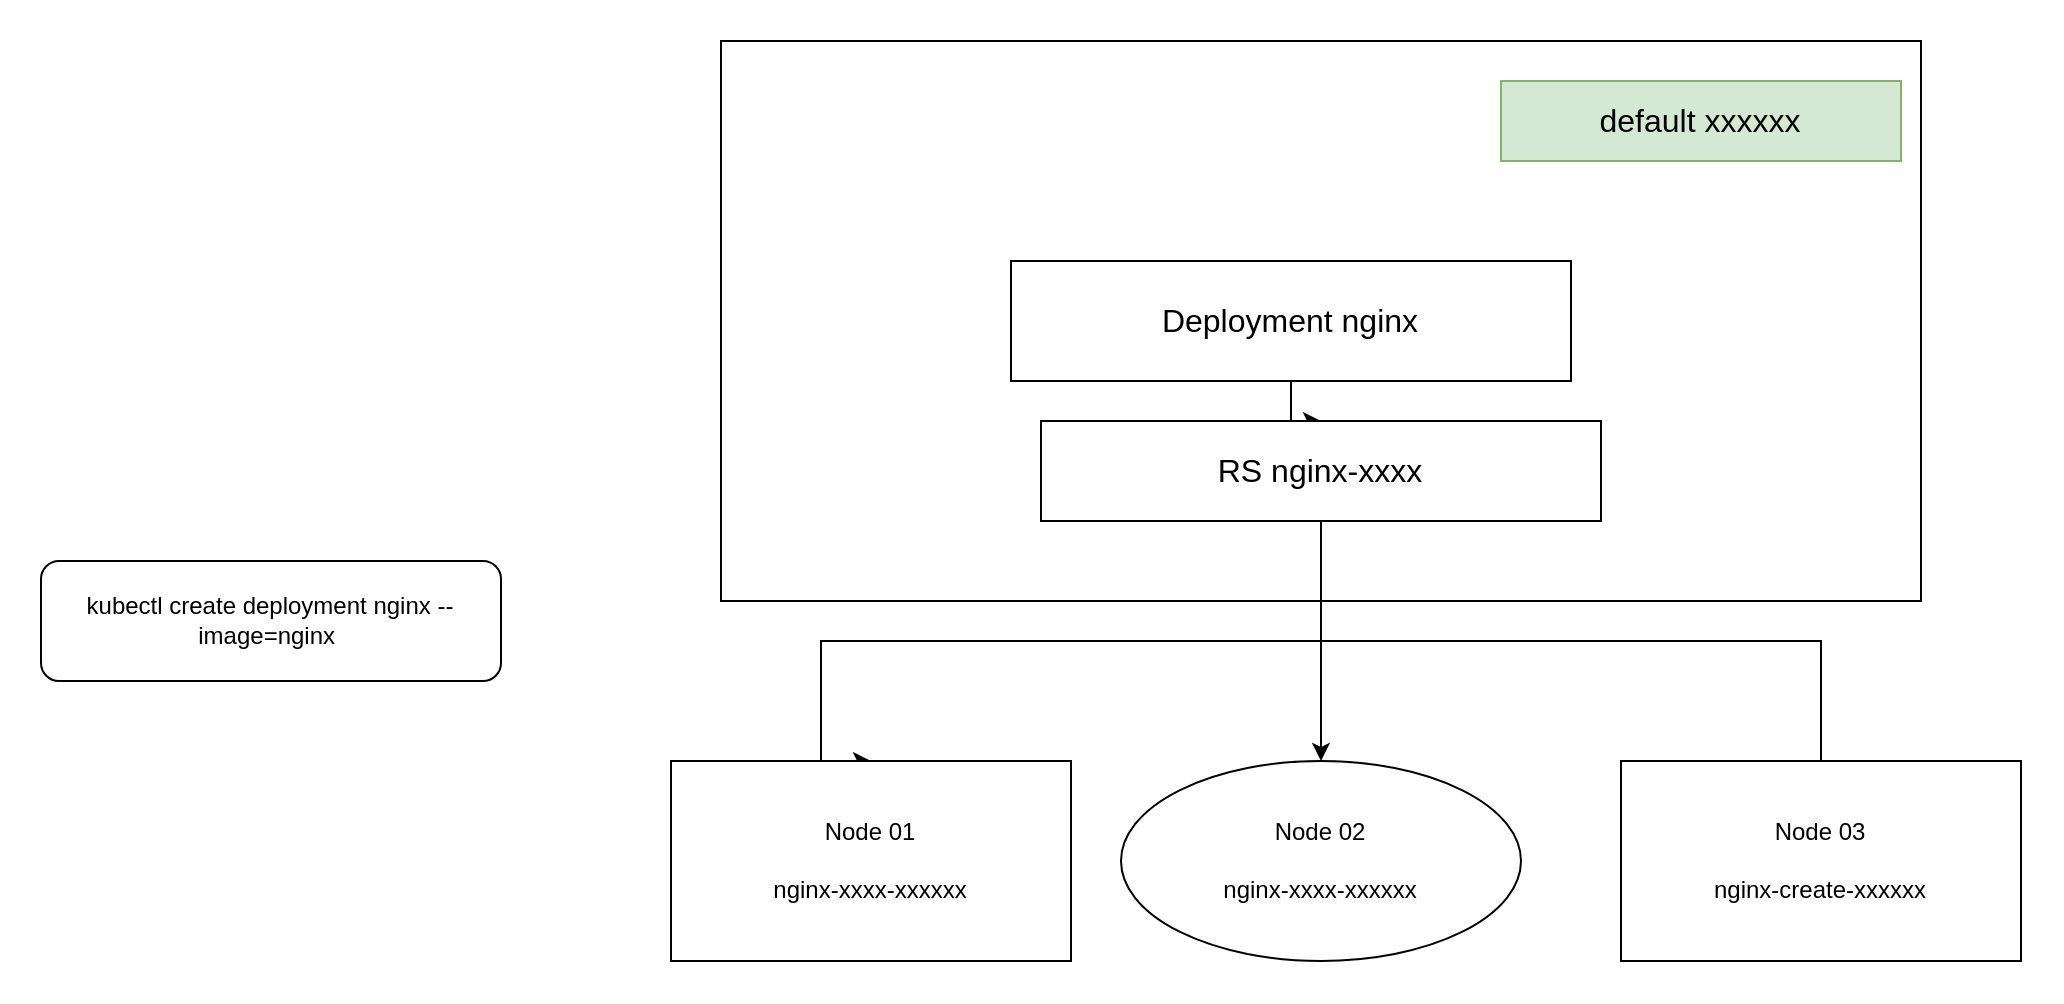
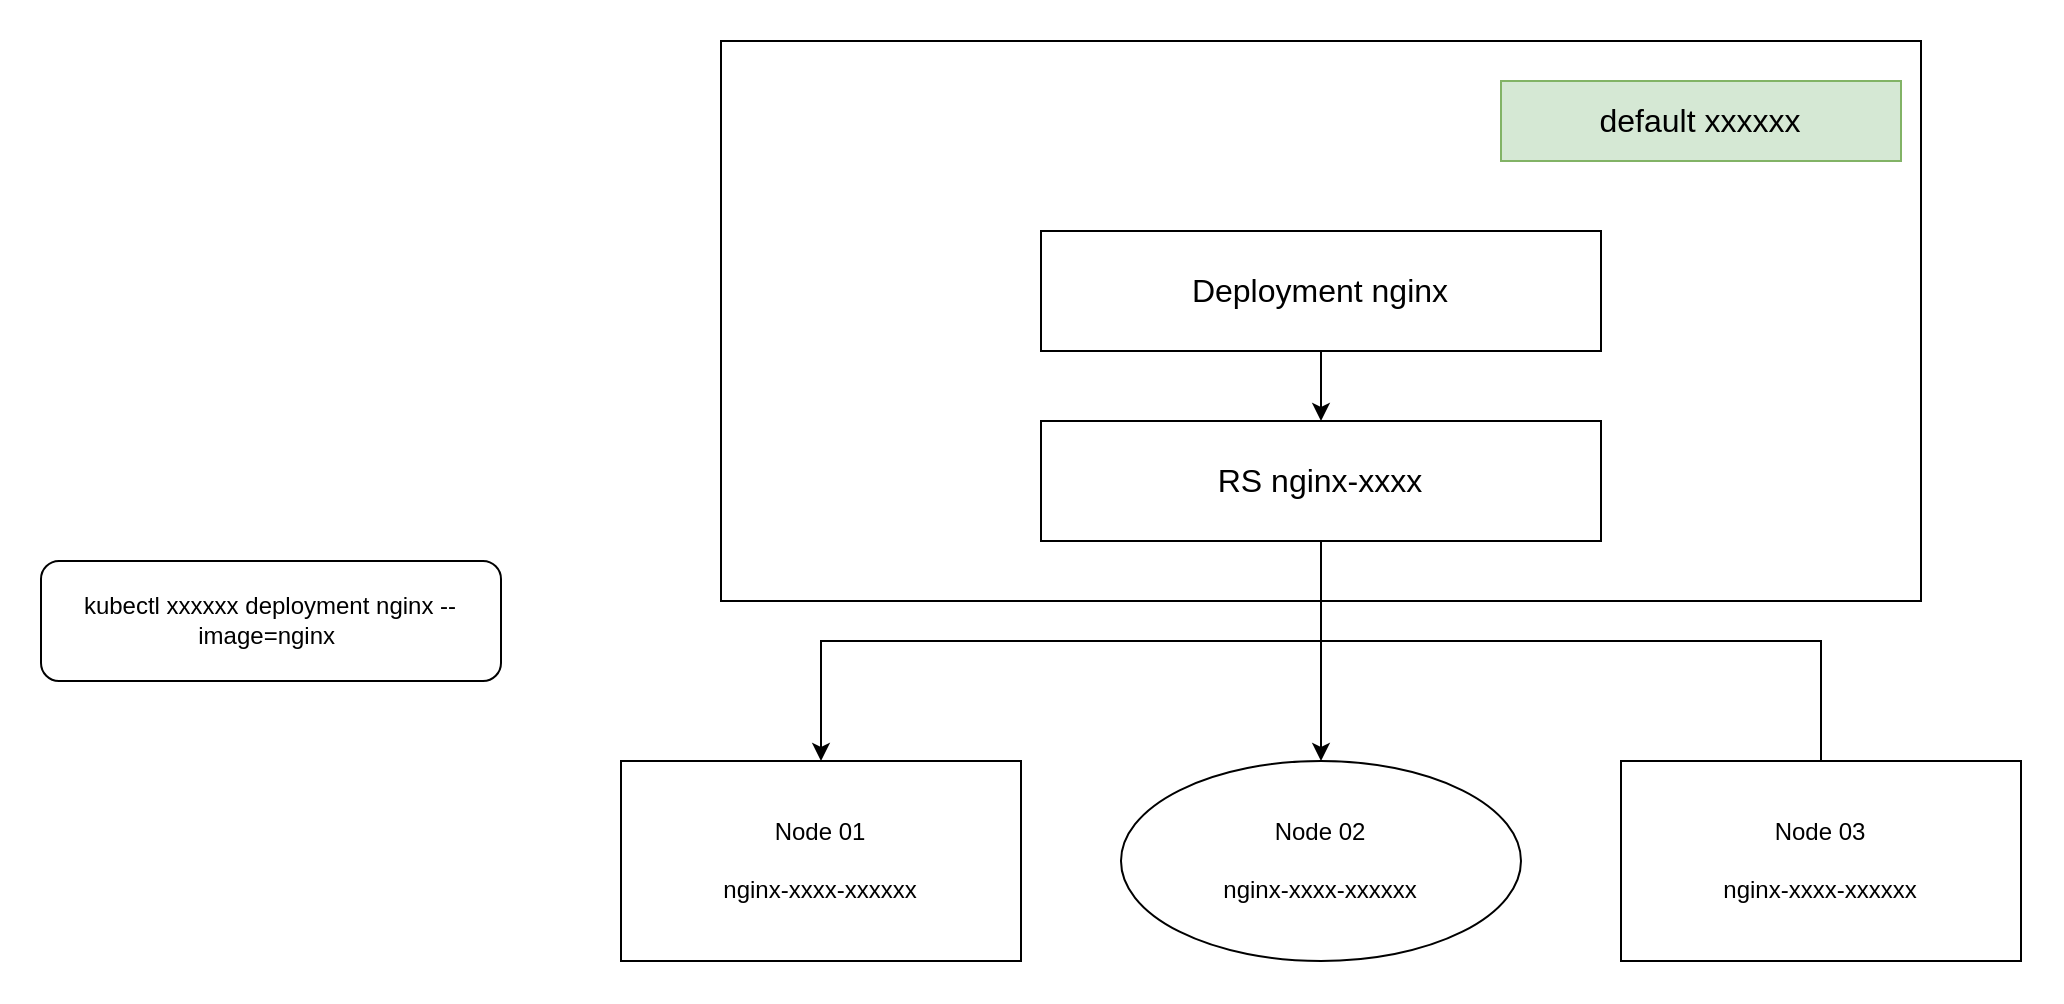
(1291, 321) -> (1321, 291)
(1321, 471) -> (1321, 481)
(271, 621) -> (271, 621)
(871, 861) -> (821, 861)
(1821, 861) -> (1821, 861)
